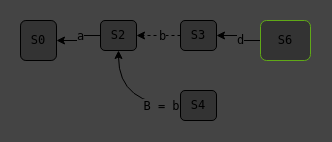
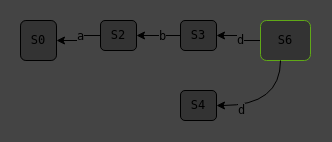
(160, 36) -> (160, 36)
(137, 96) -> none
none -> (263, 96)
